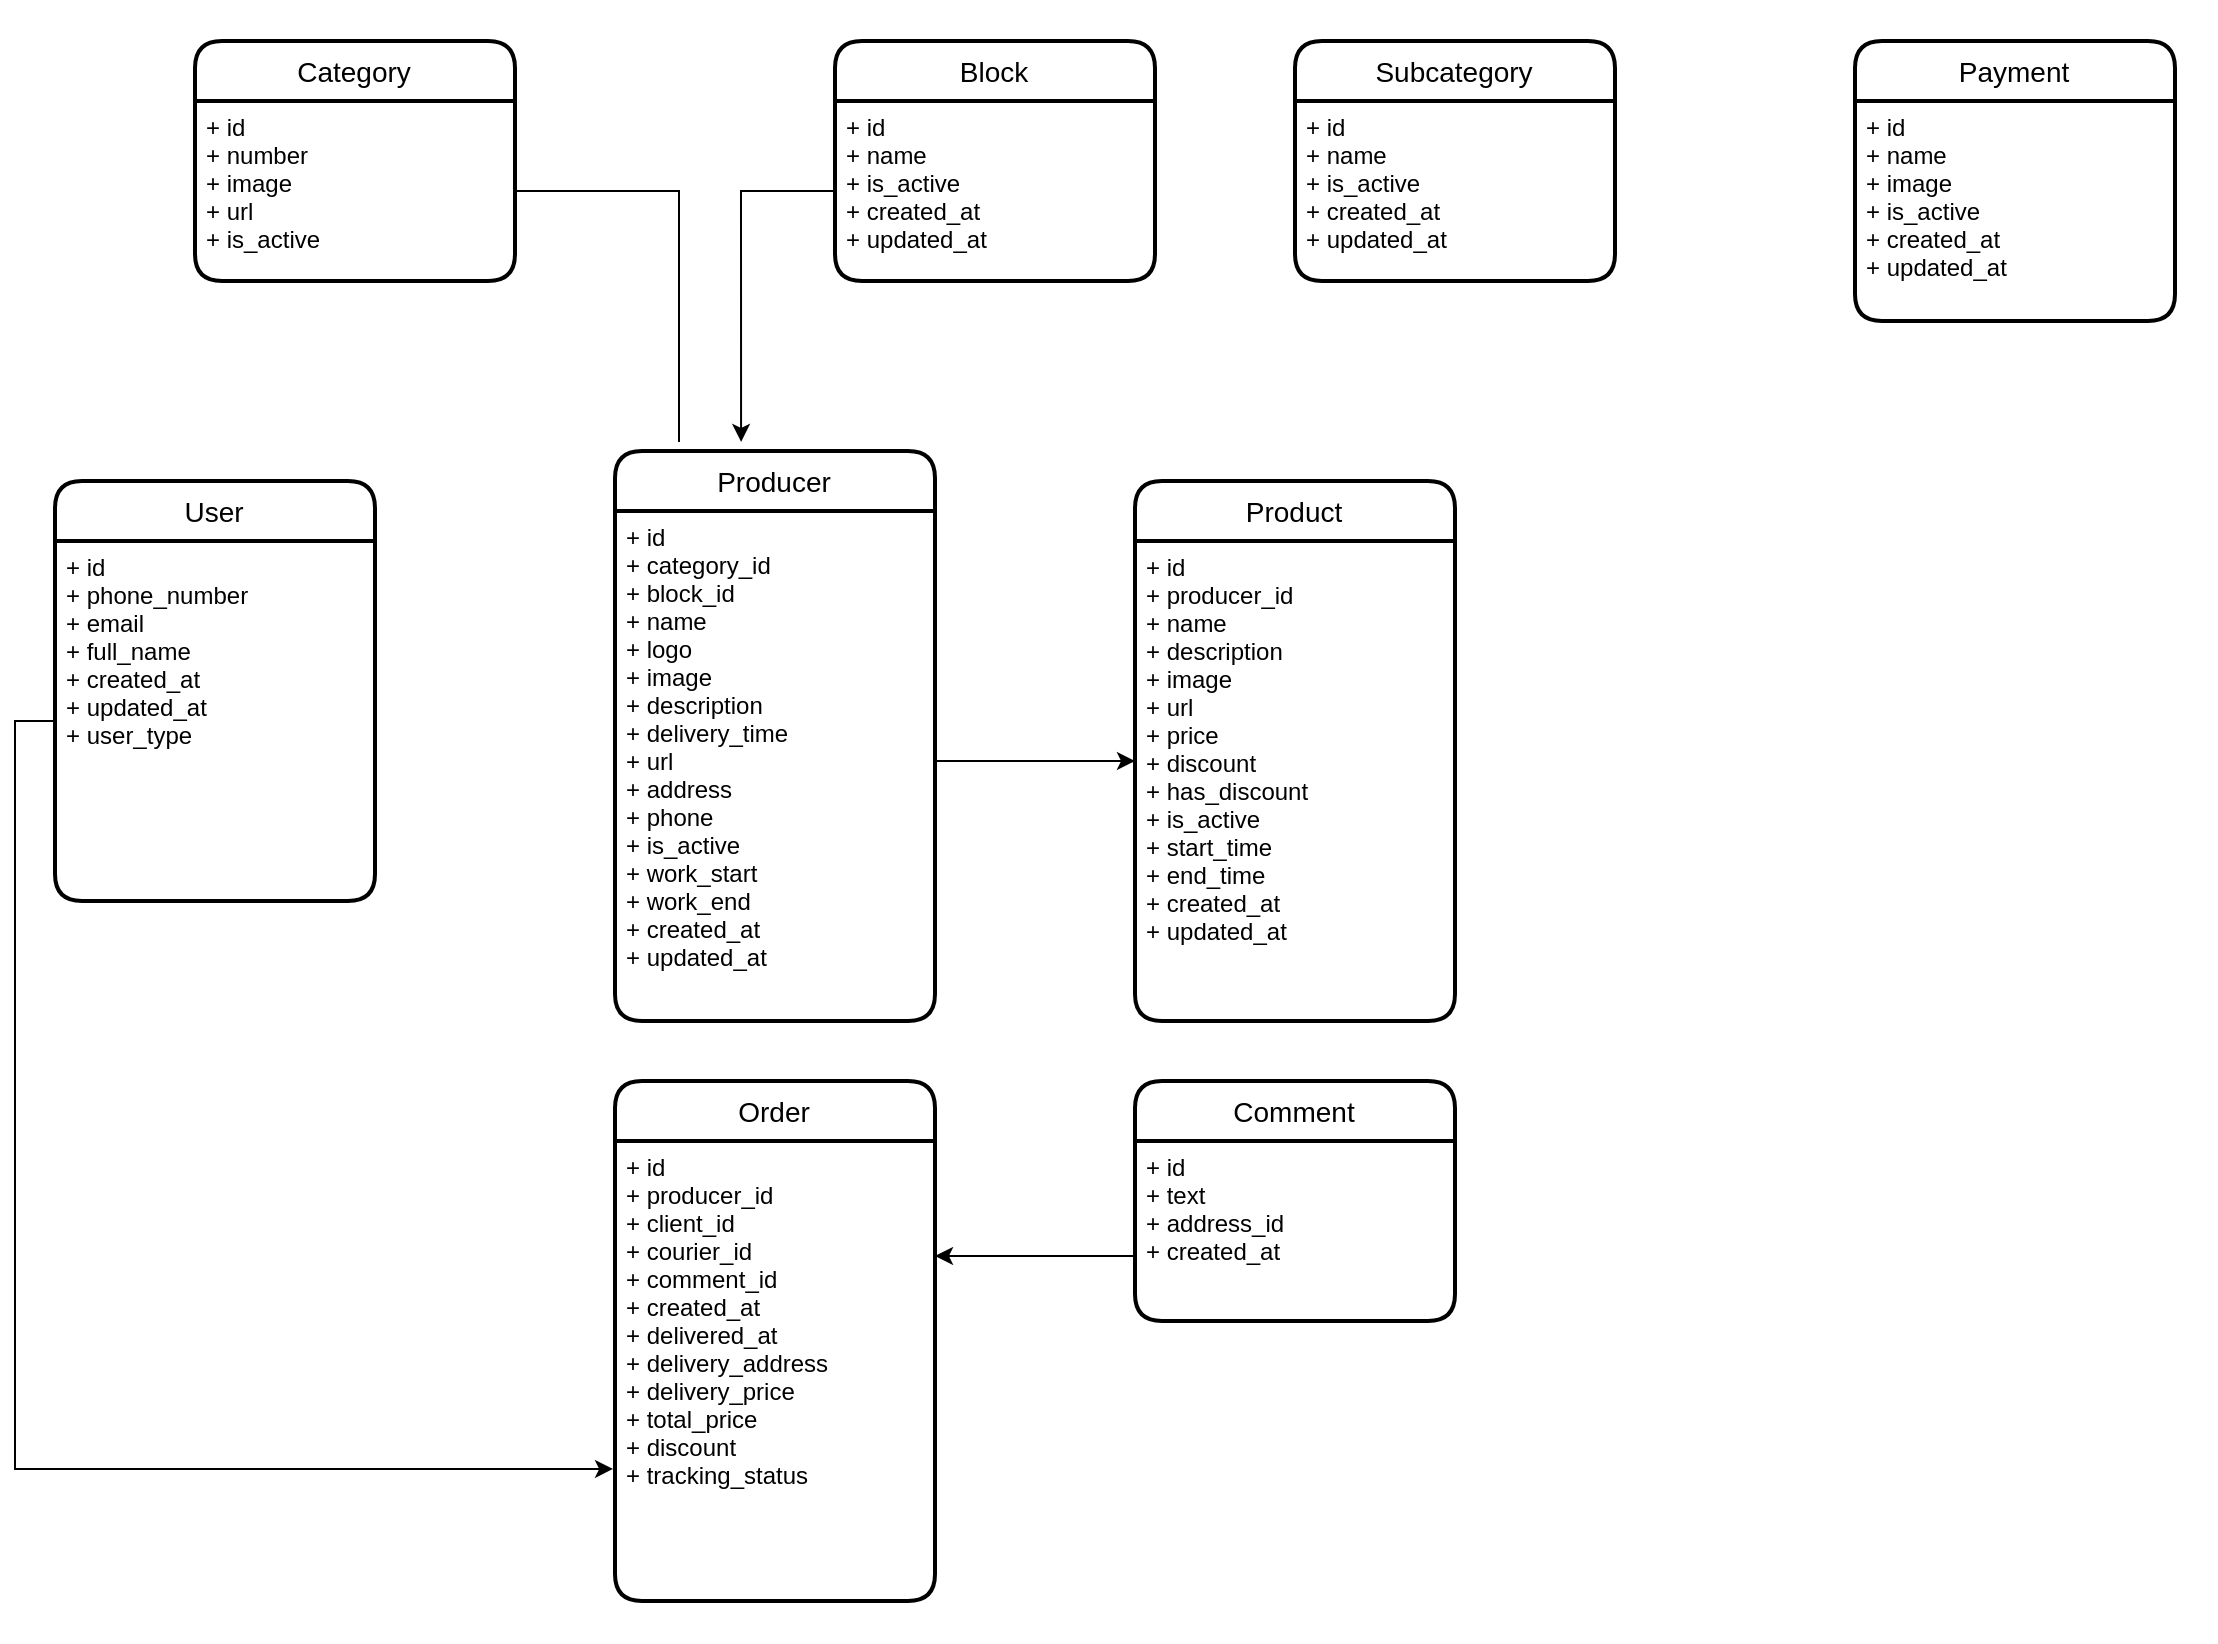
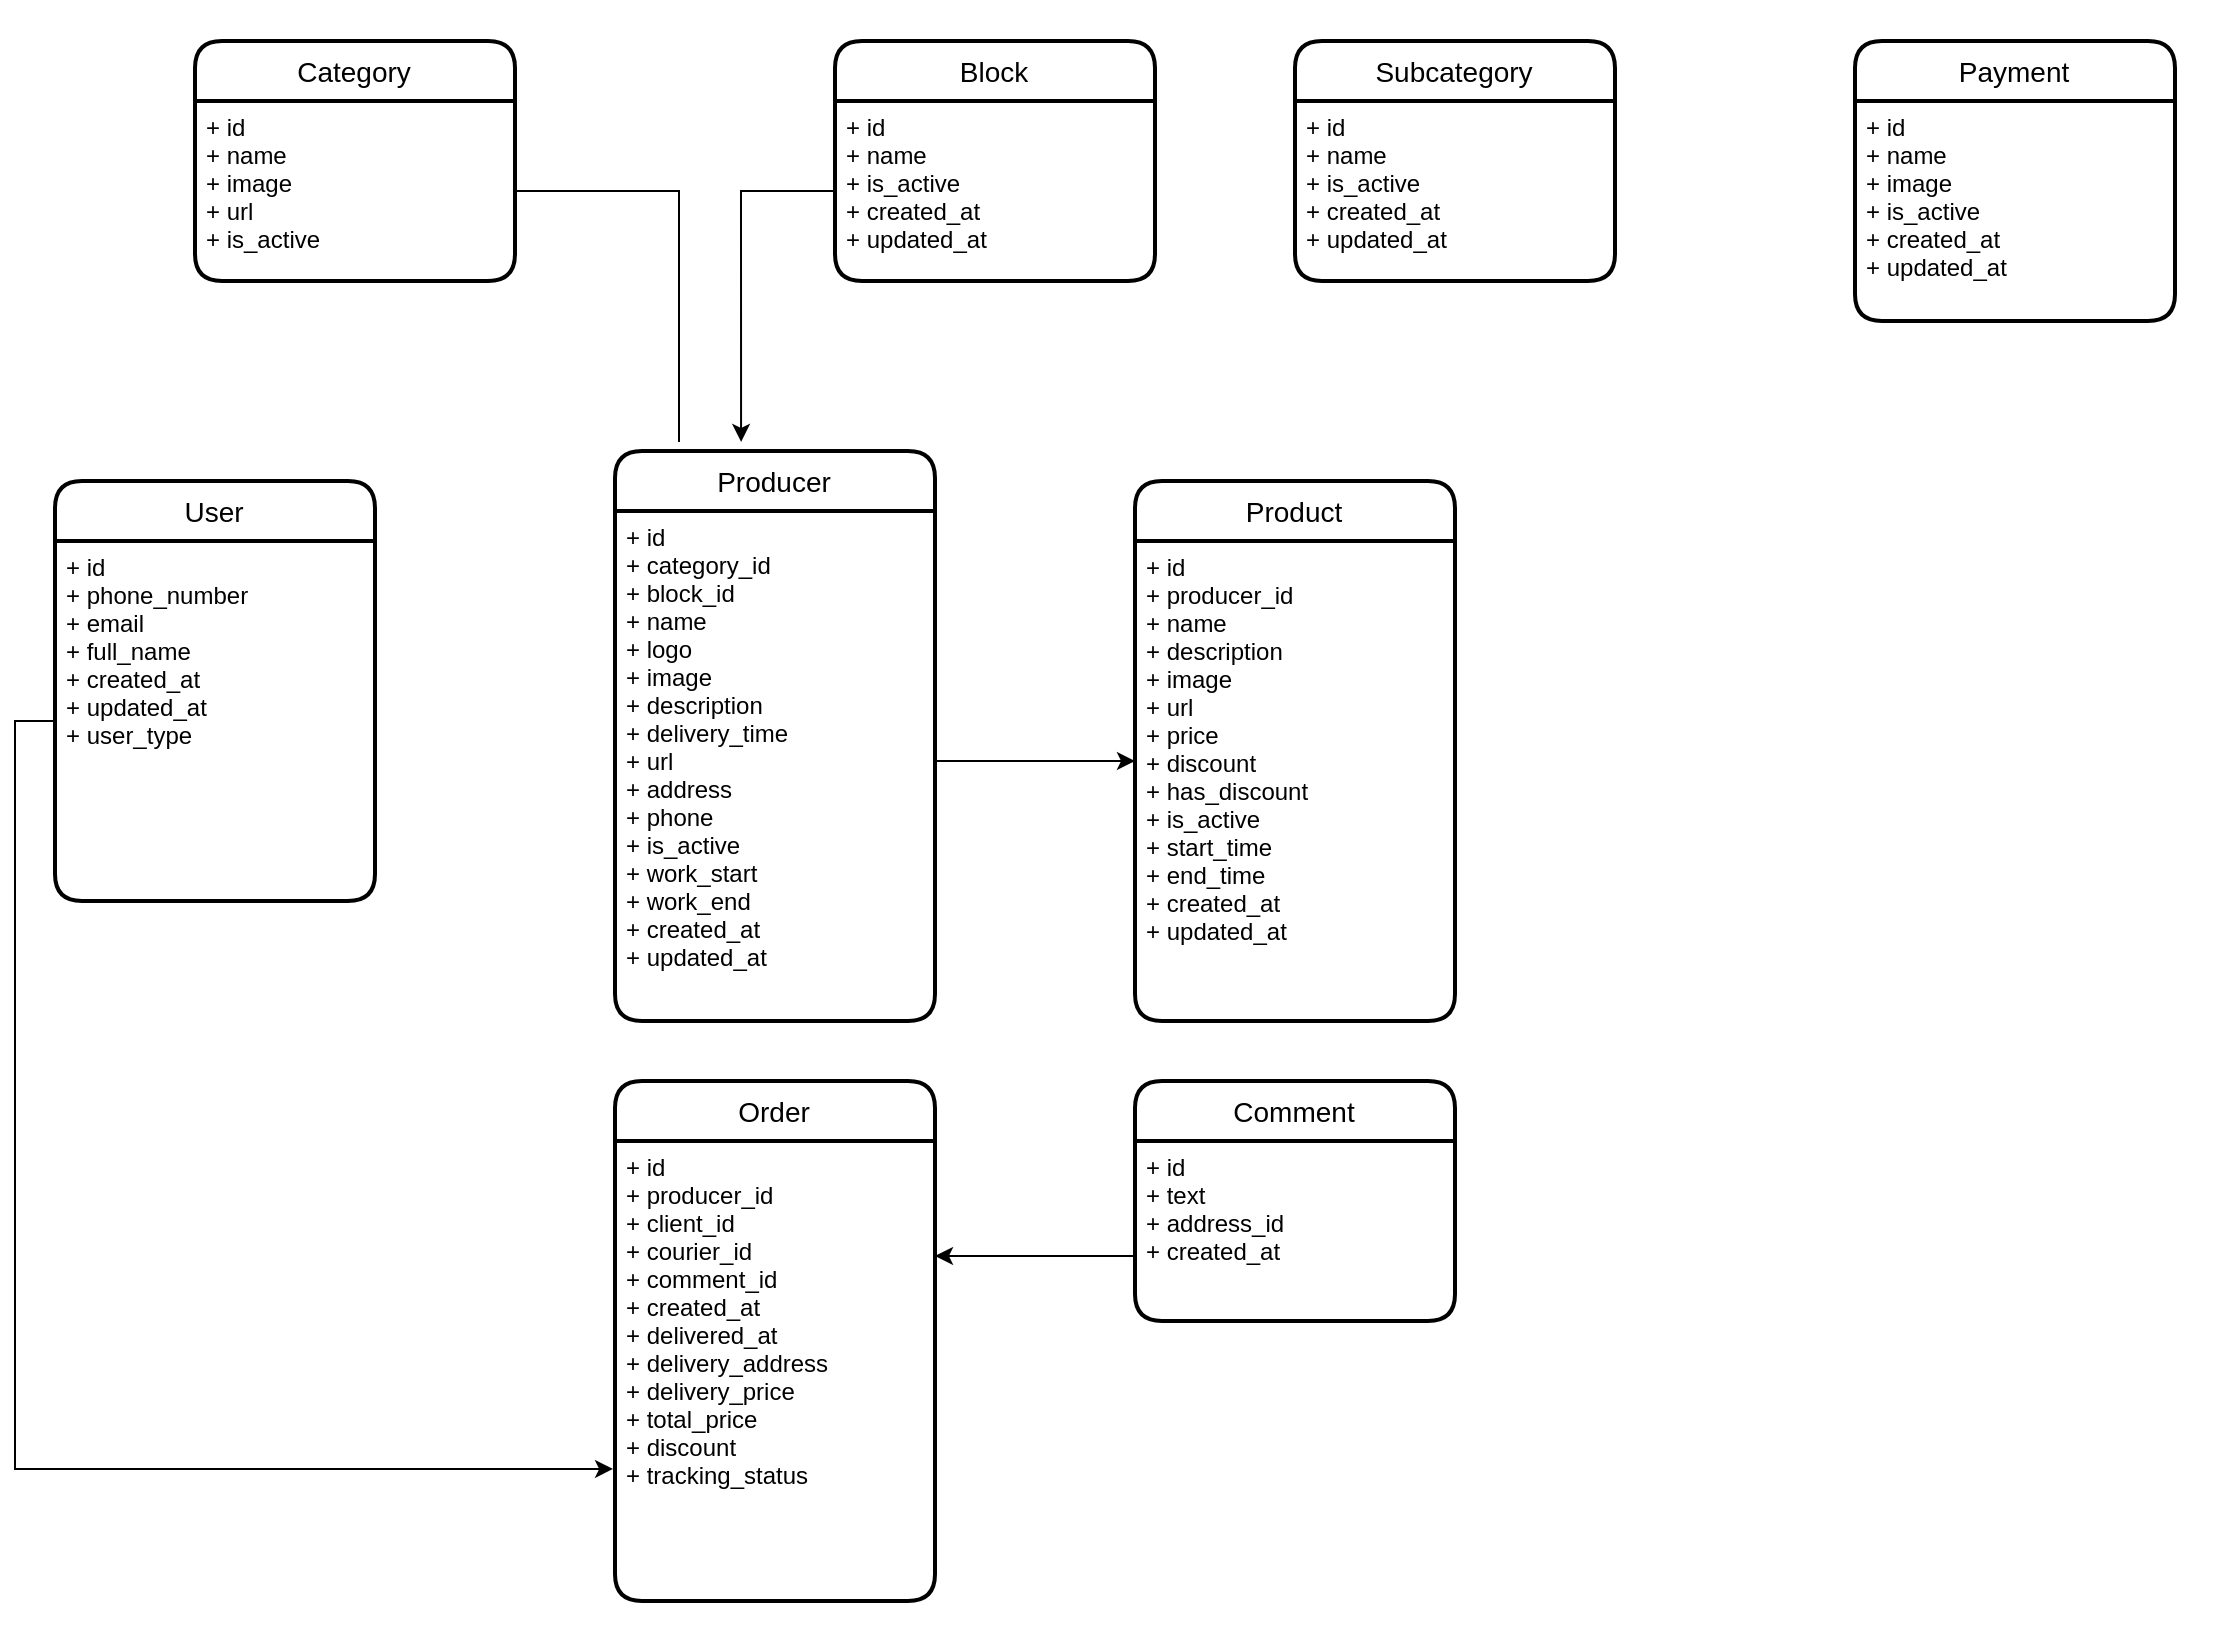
(227, 128) -> (227, 128)
